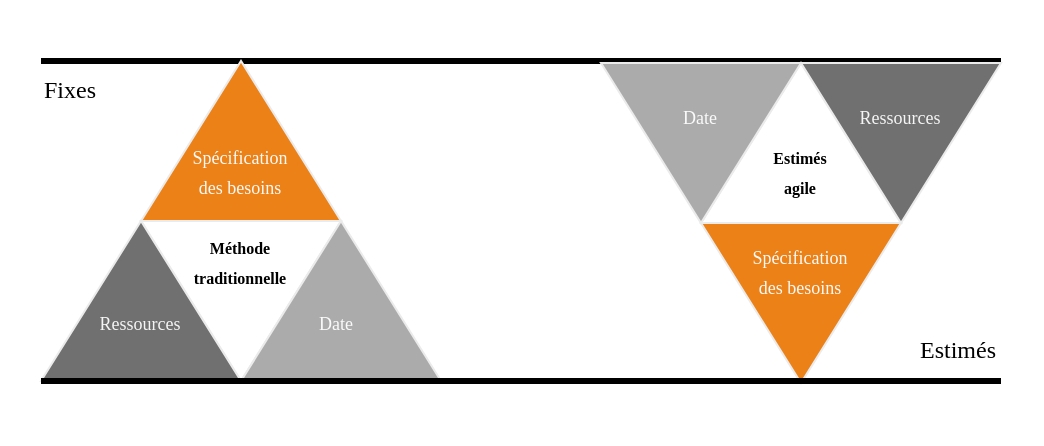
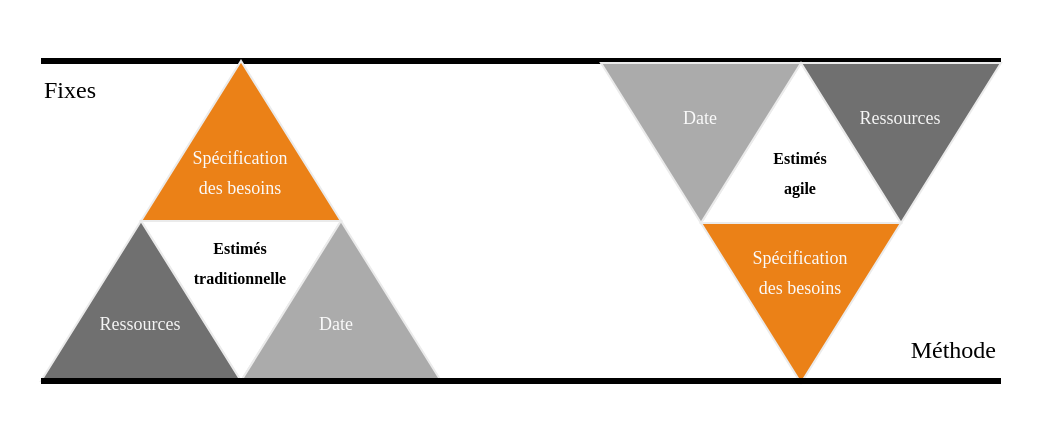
(241, 261) -> (241, 261)
(953, 351) -> (950, 351)
